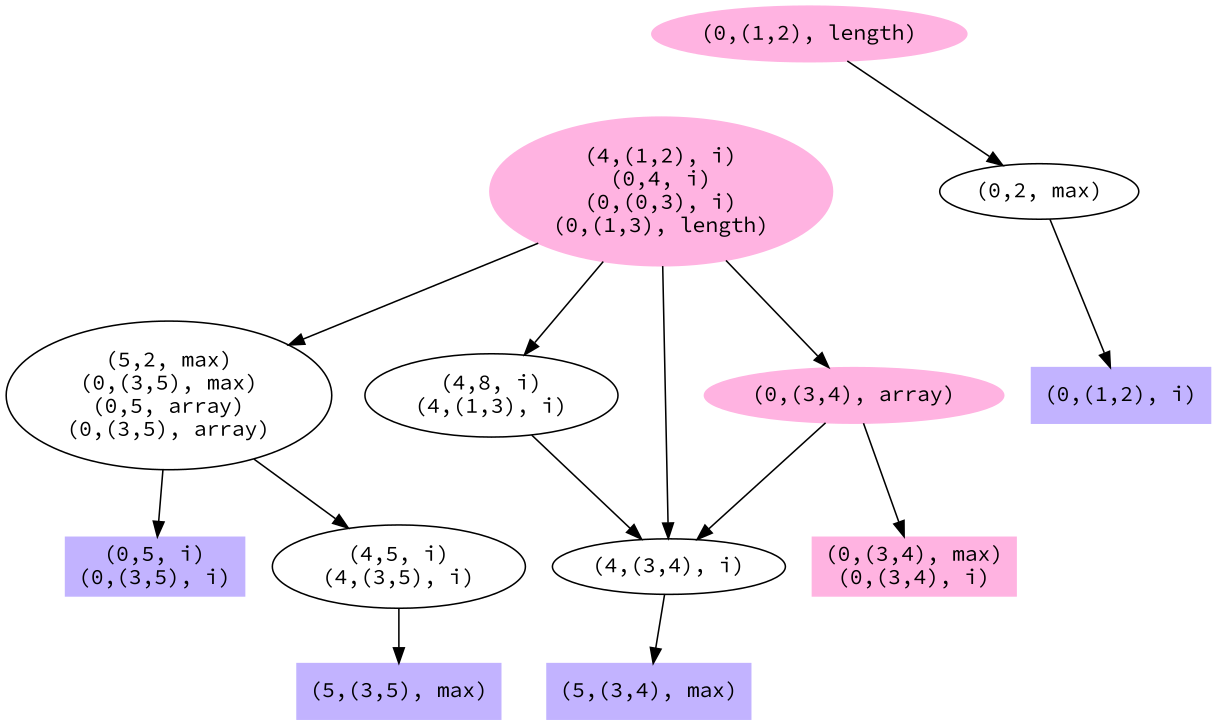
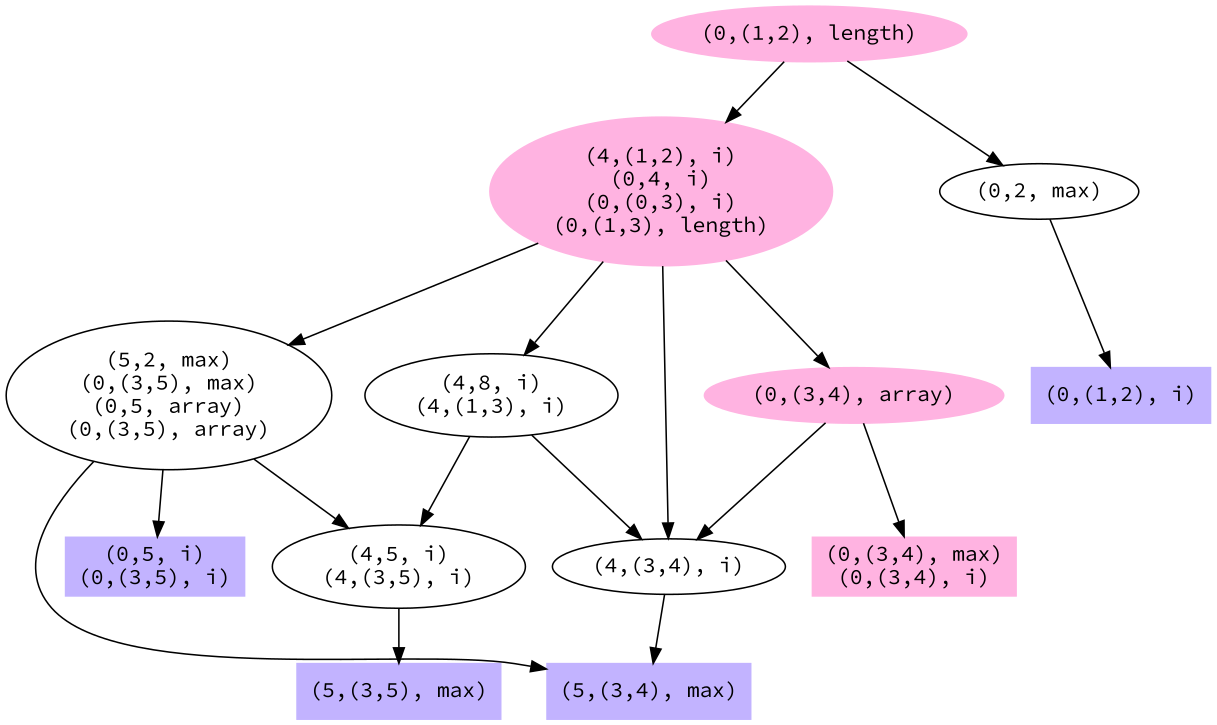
none -> (761, 86)
none -> (449, 474)
none -> (203, 656)
